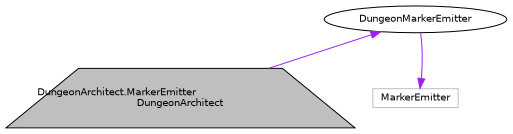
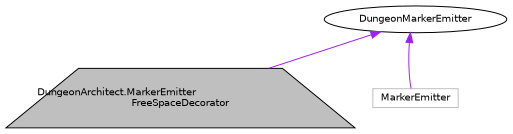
(422, 55) -> (409, 66)
(180, 98) -> (180, 98)
